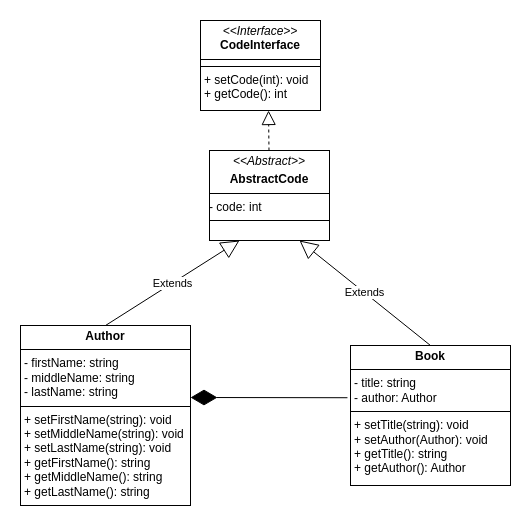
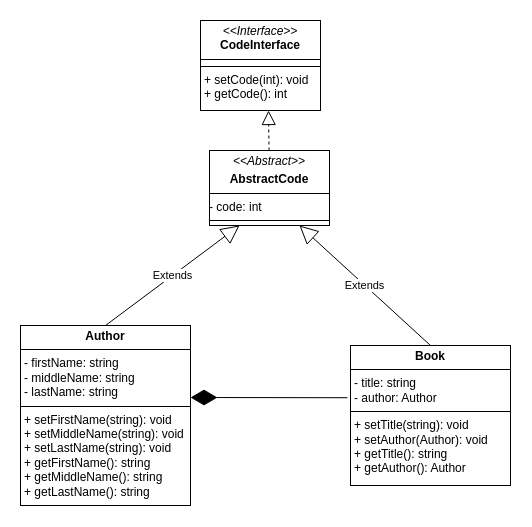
(270, 196) -> (270, 188)
